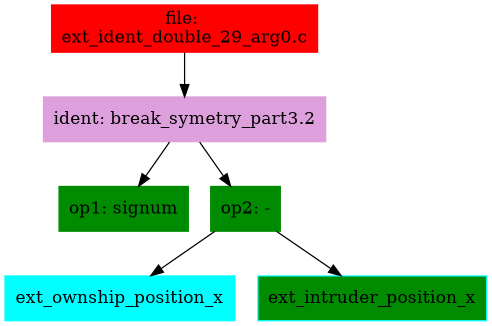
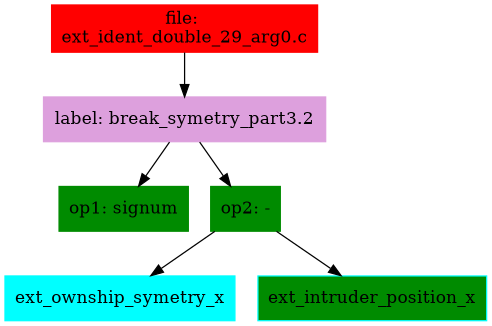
(185, 119) -> (185, 119)
(120, 298) -> (120, 298)
